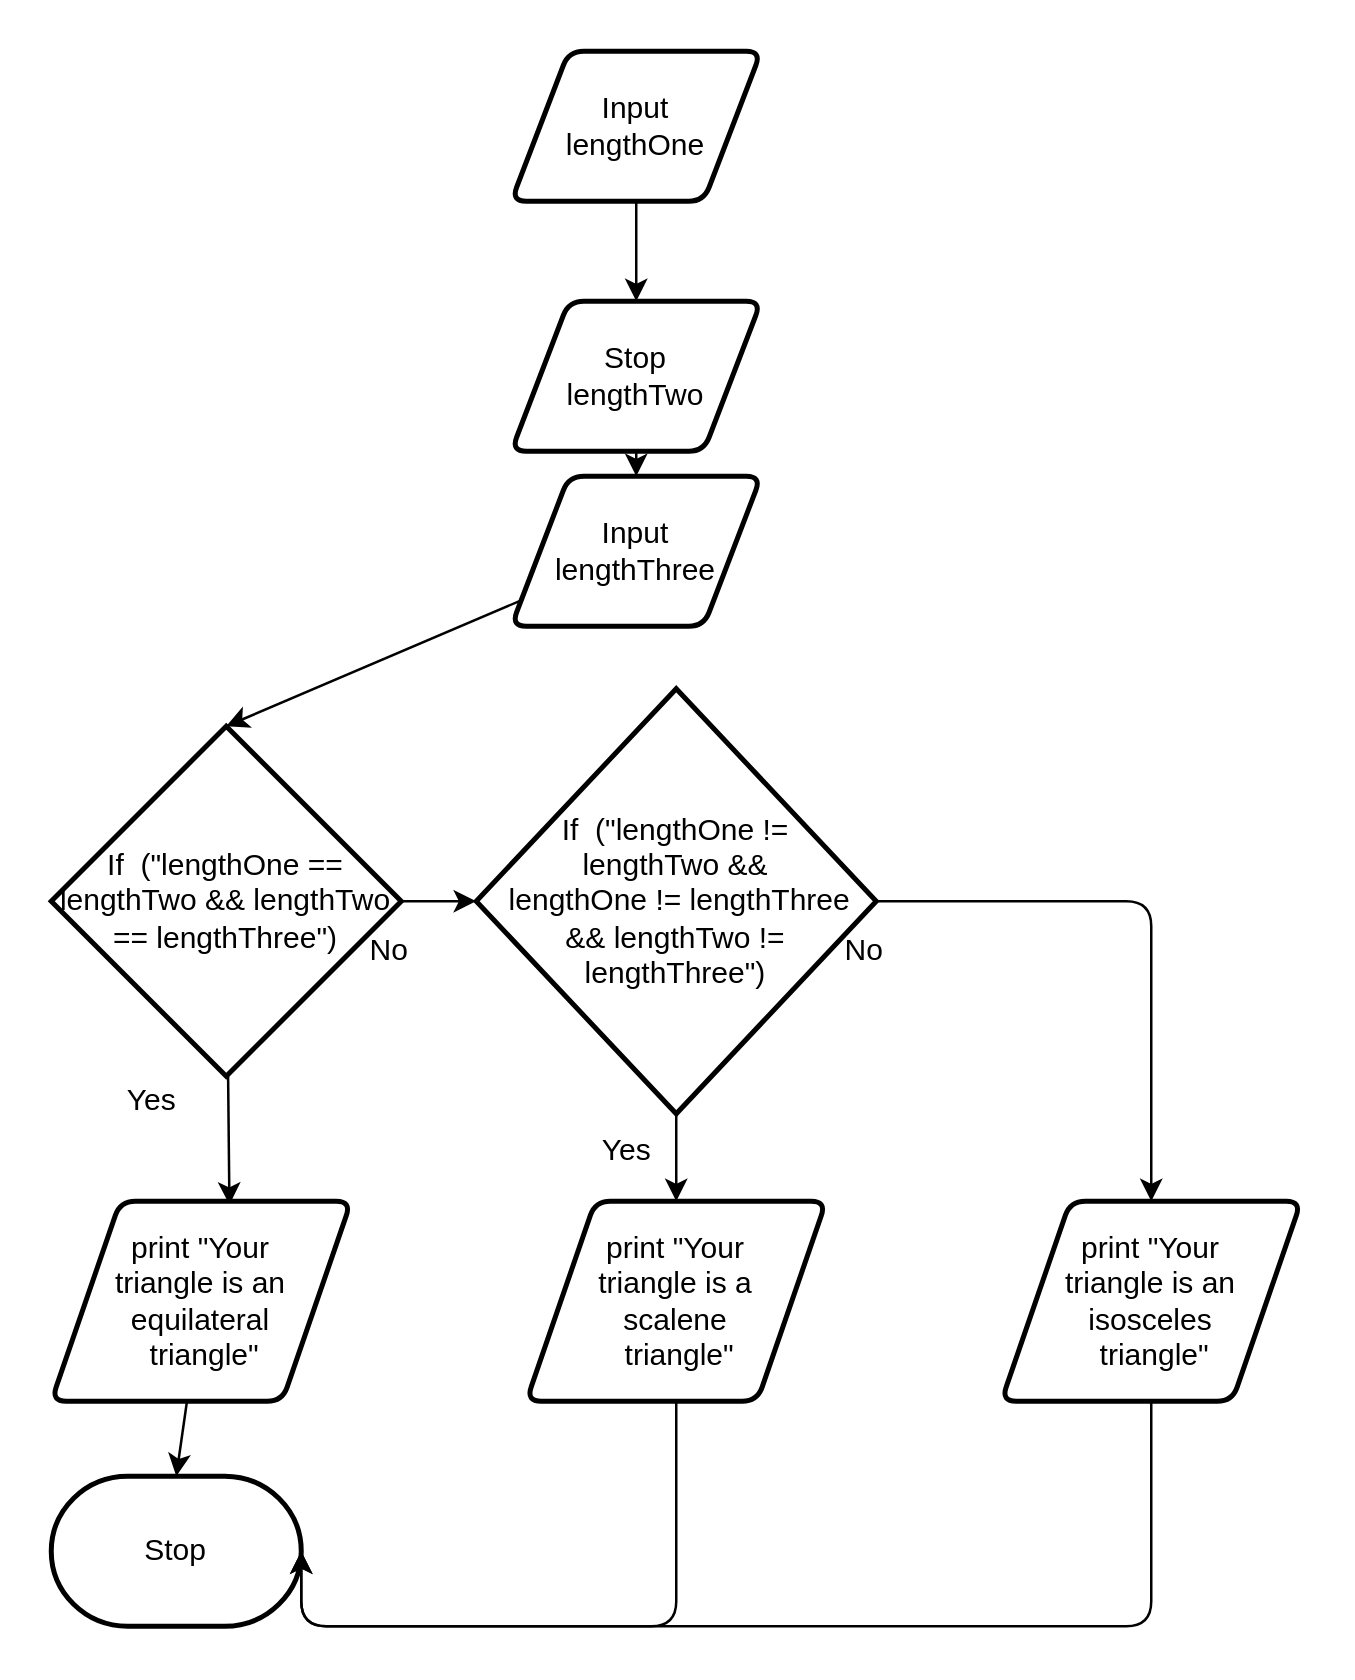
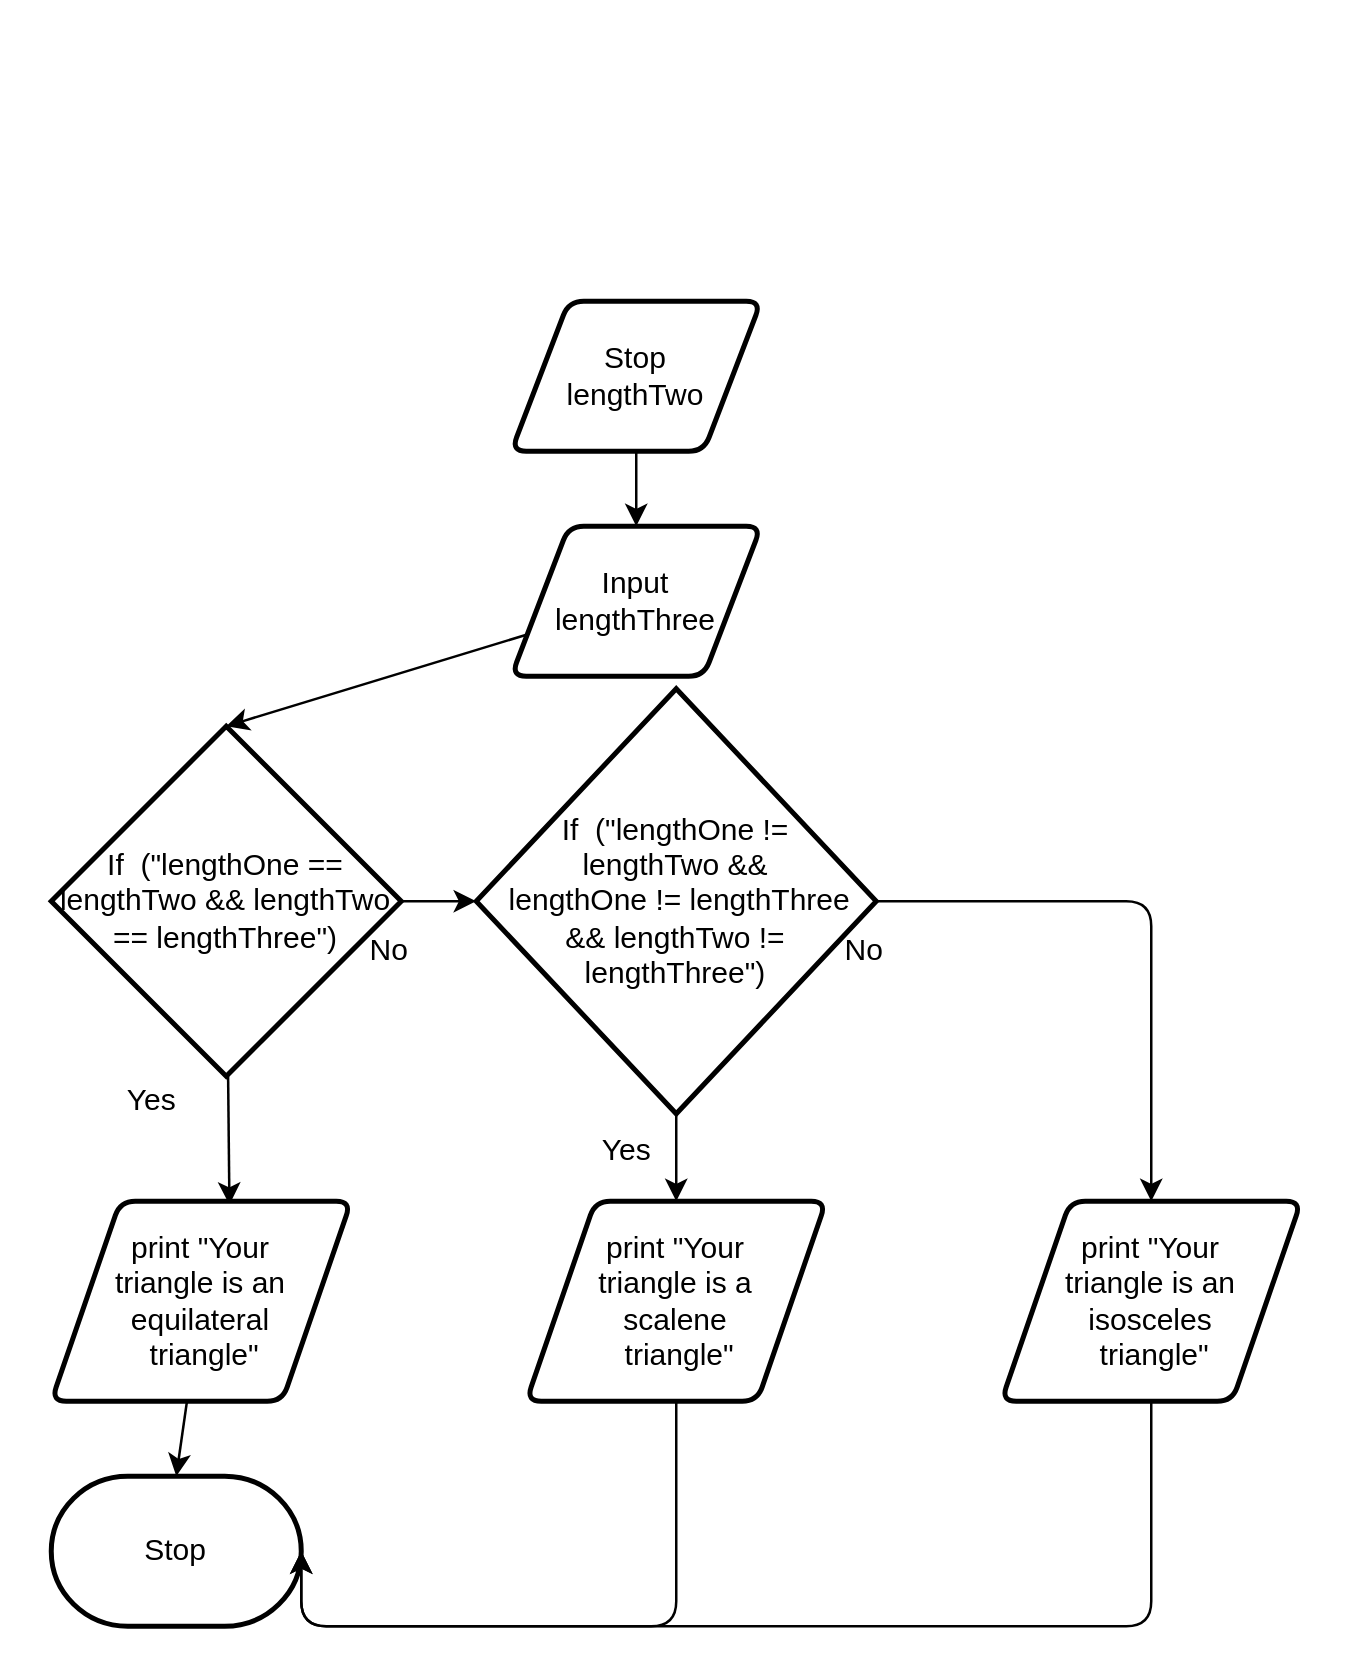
(636, 126) -> none
(636, 243) -> none
(636, 551) -> (636, 601)
